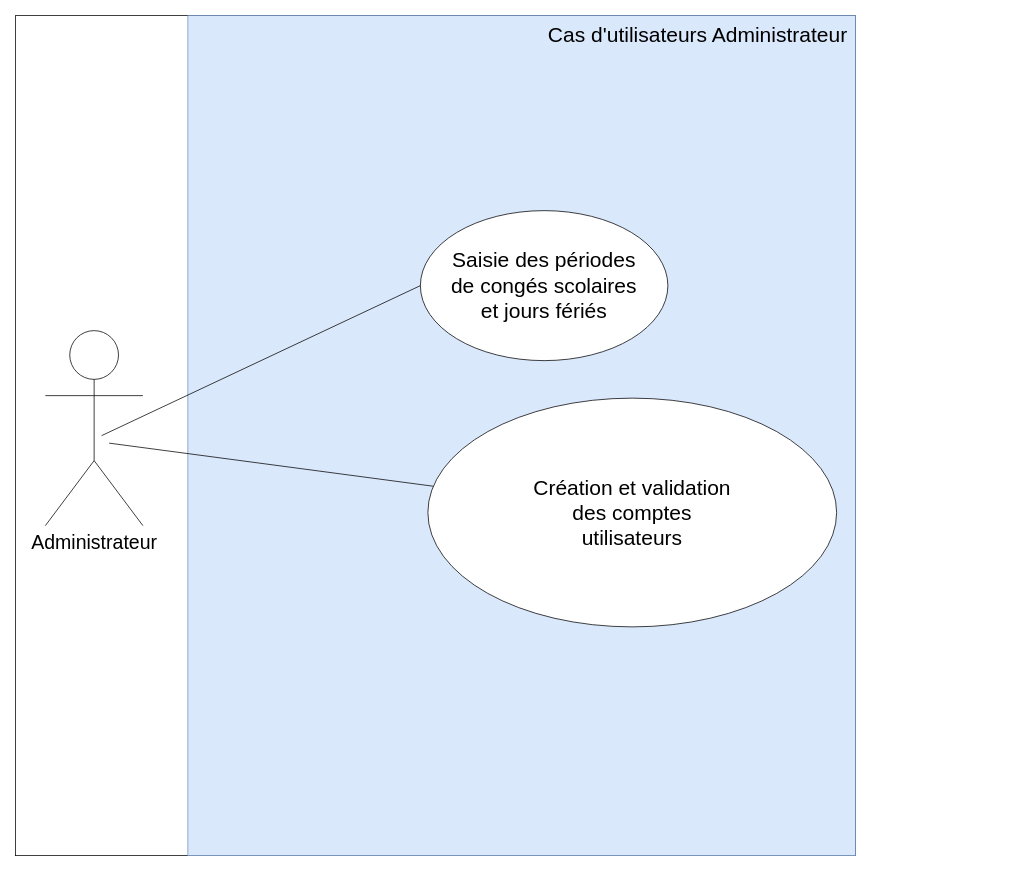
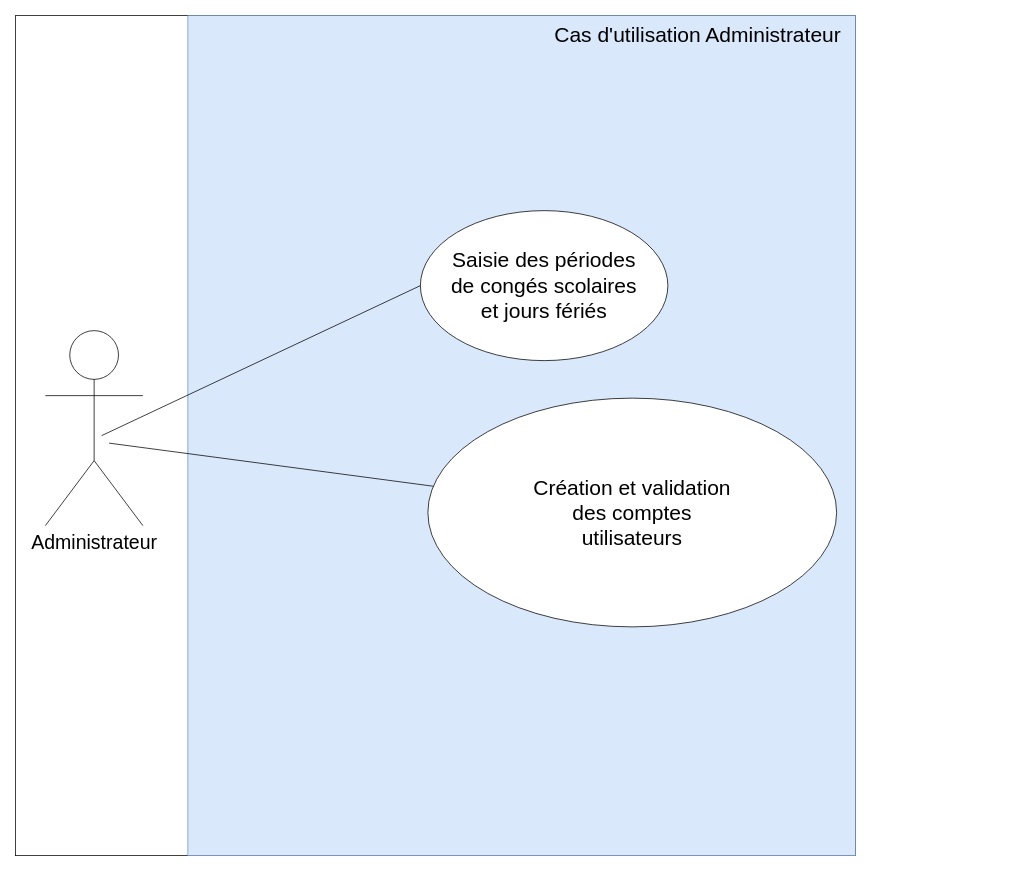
(698, 34) -> (698, 34)
